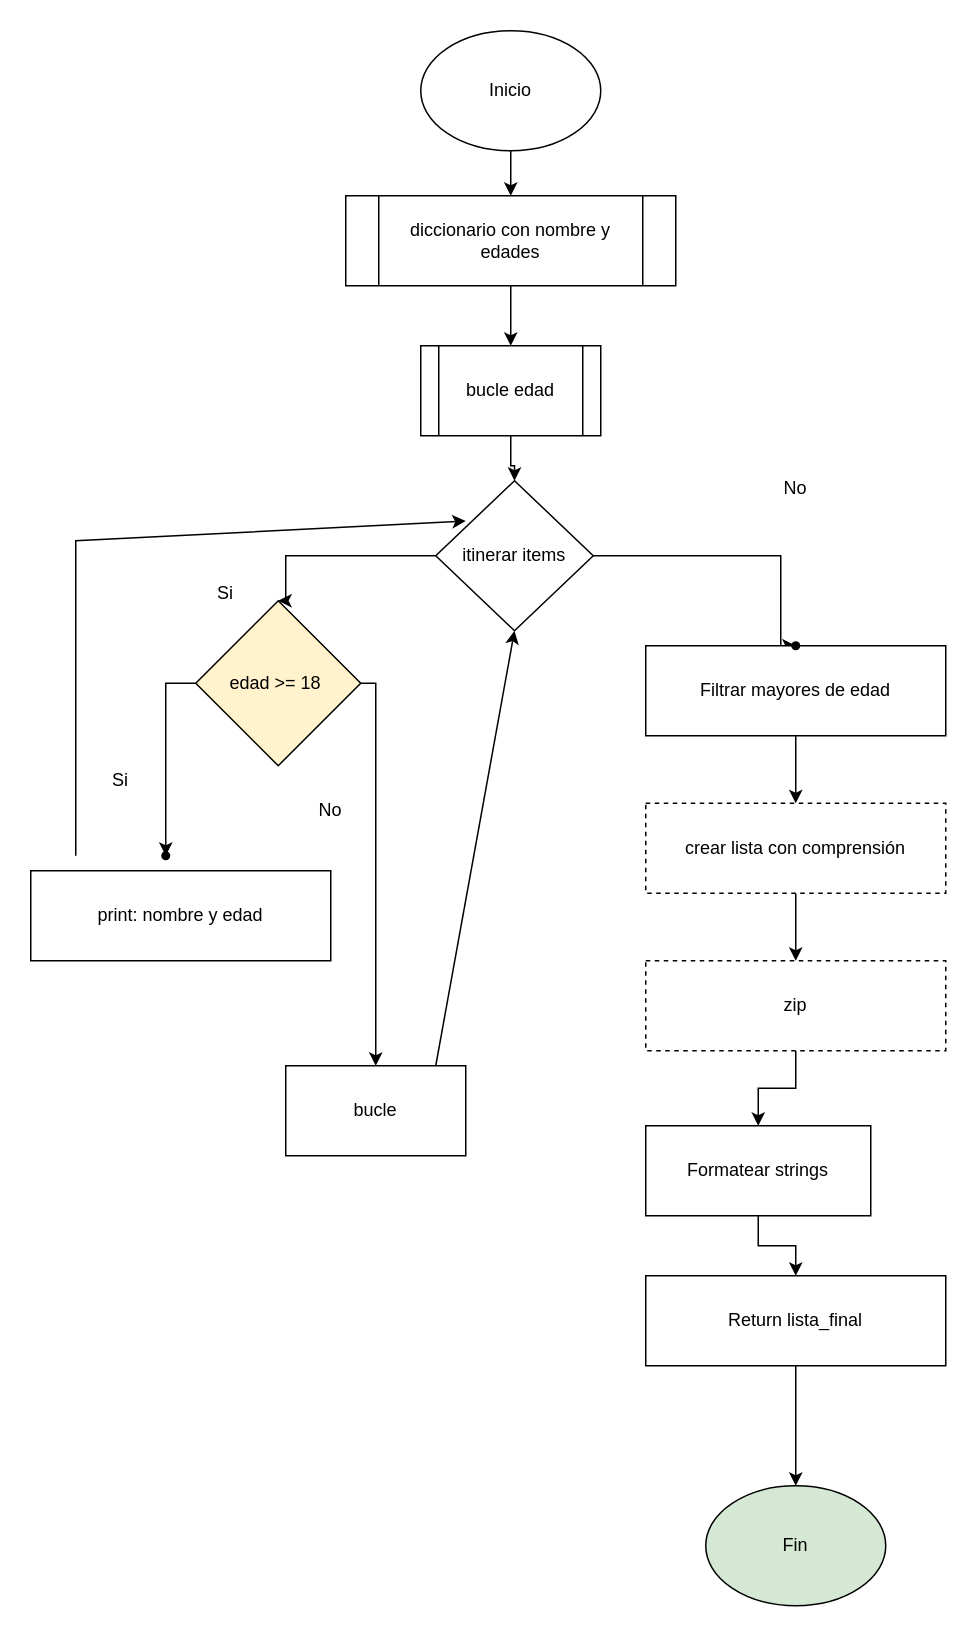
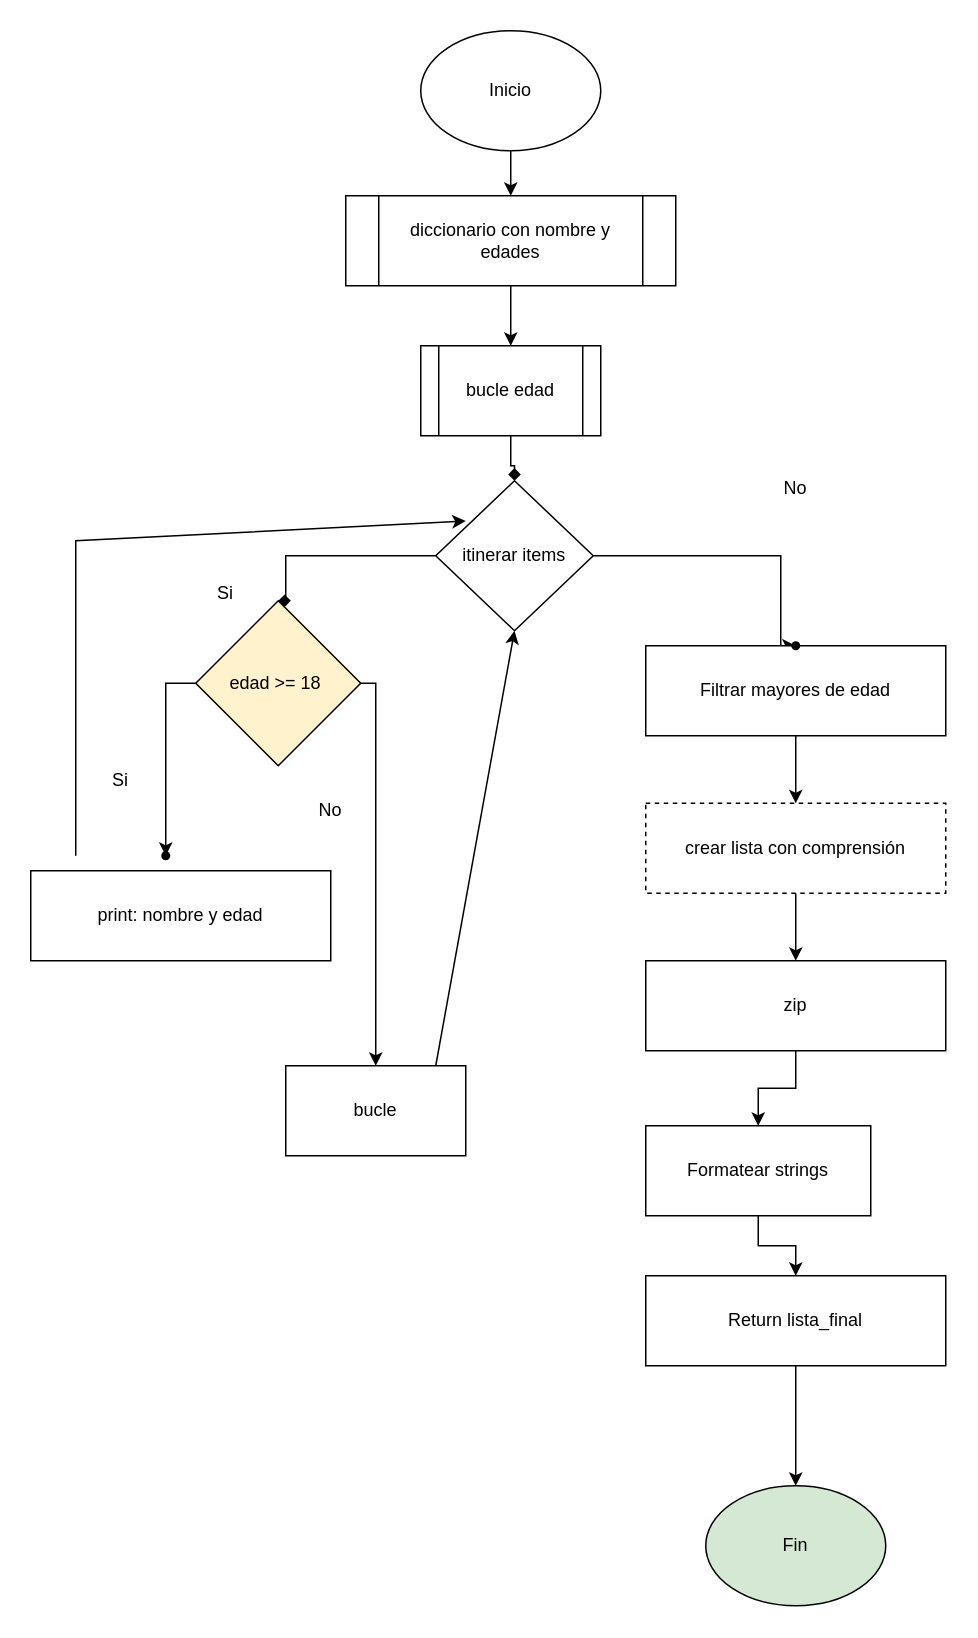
(515, 467) -> (515, 467)
(286, 598) -> (286, 599)
(796, 1006) -> (796, 1006)
